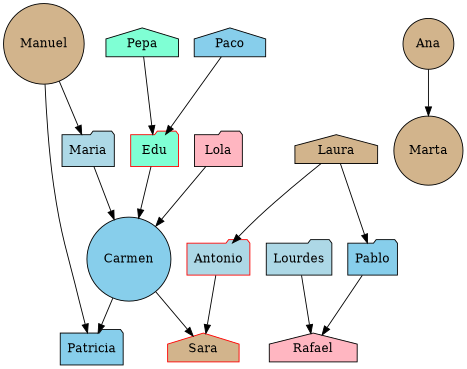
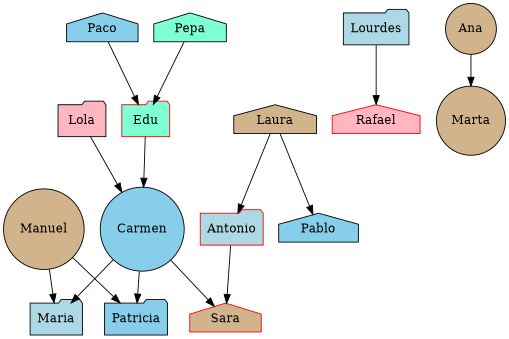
(102, 189) -> (99, 275)
(373, 259) -> (319, 229)
(345, 301) -> none
(313, 349) -> (376, 121)
